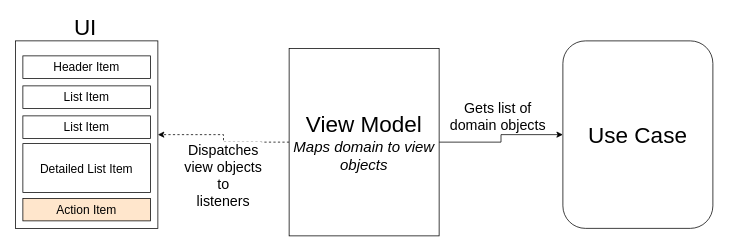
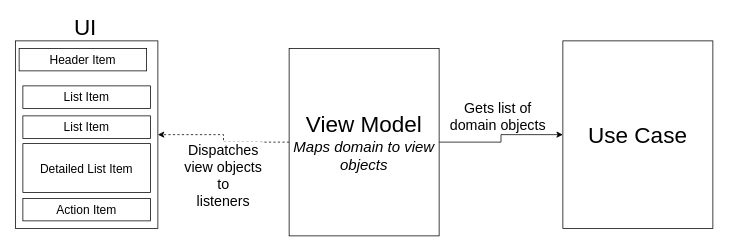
(87, 67) -> (83, 60)
(638, 135) -> (638, 135)
(87, 210) -> (87, 210)
